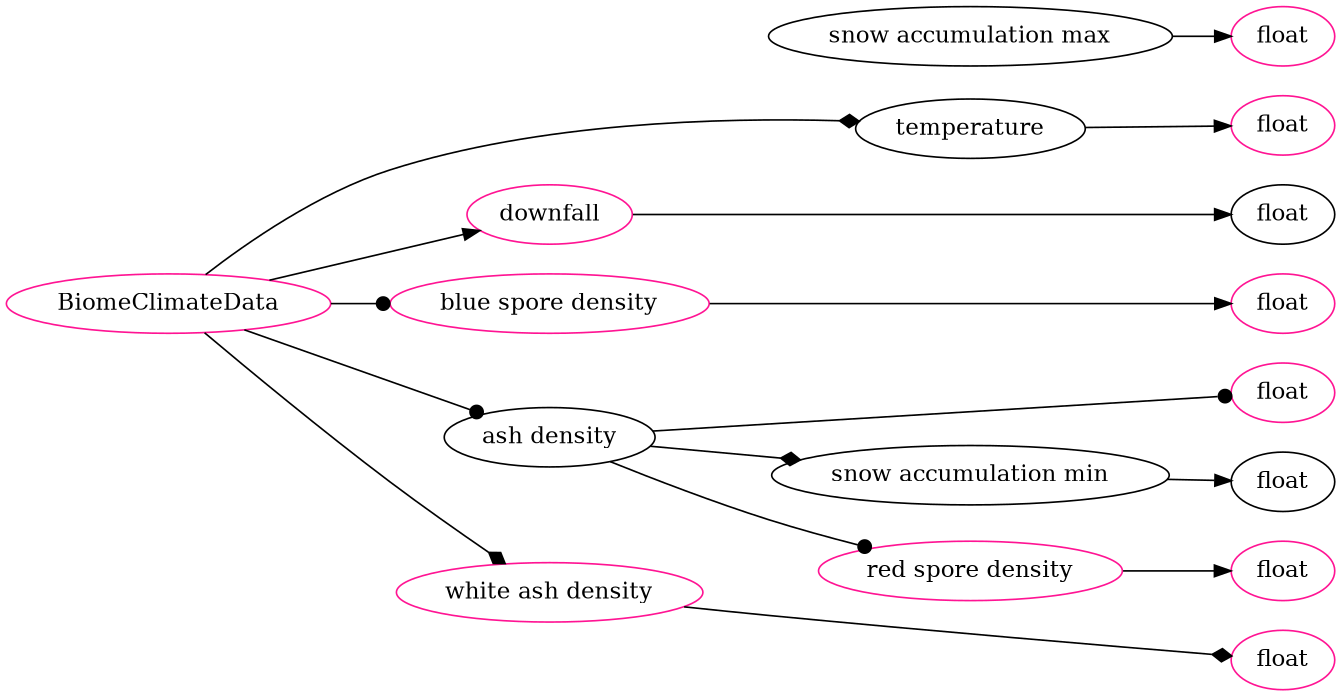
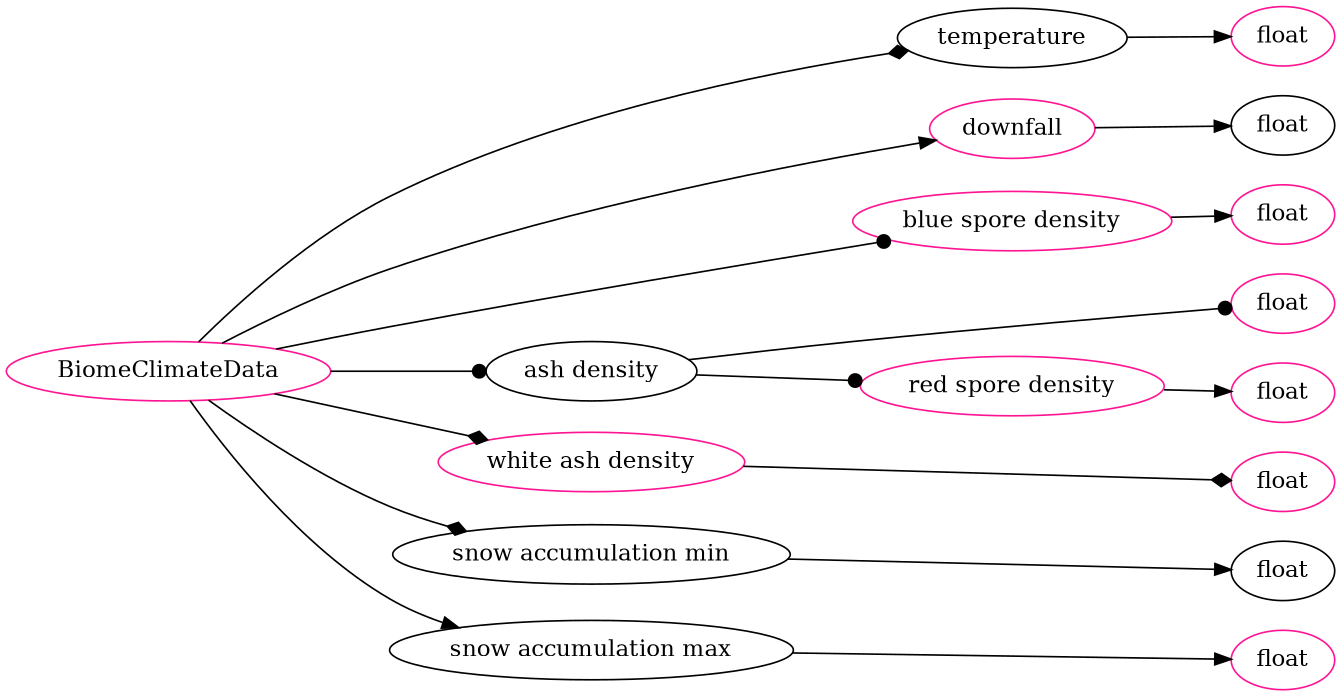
(715, 452) -> (323, 473)
none -> (301, 530)
